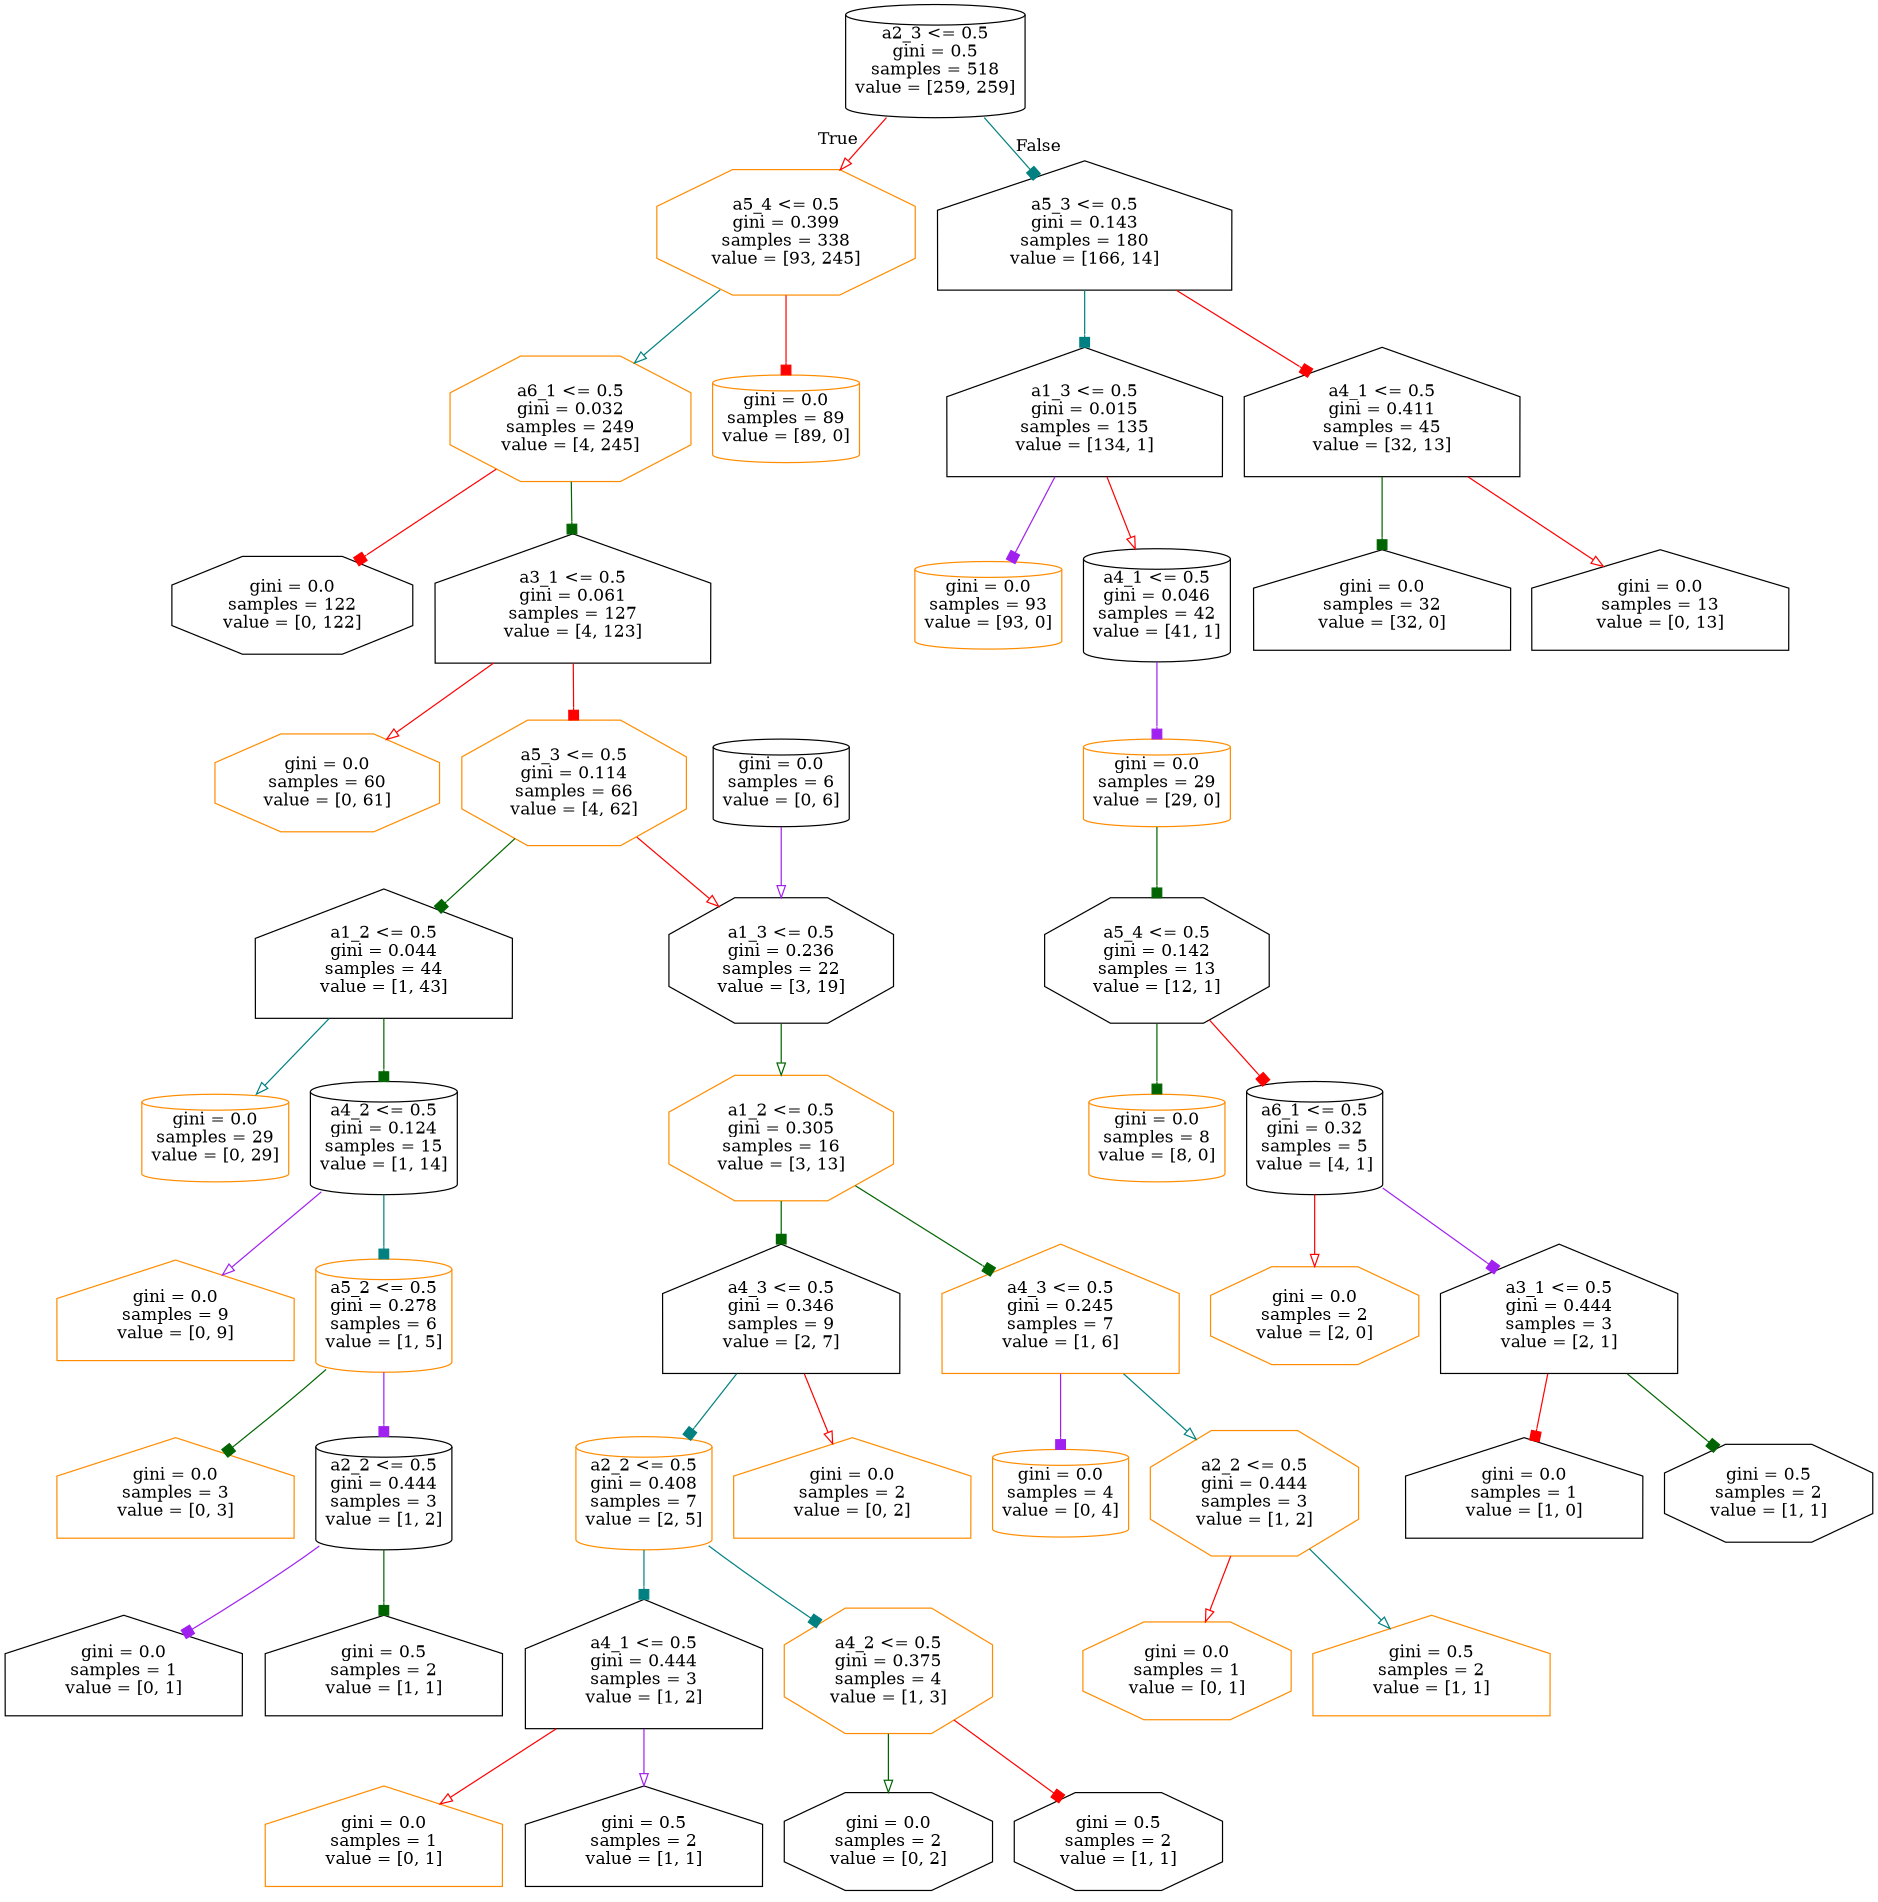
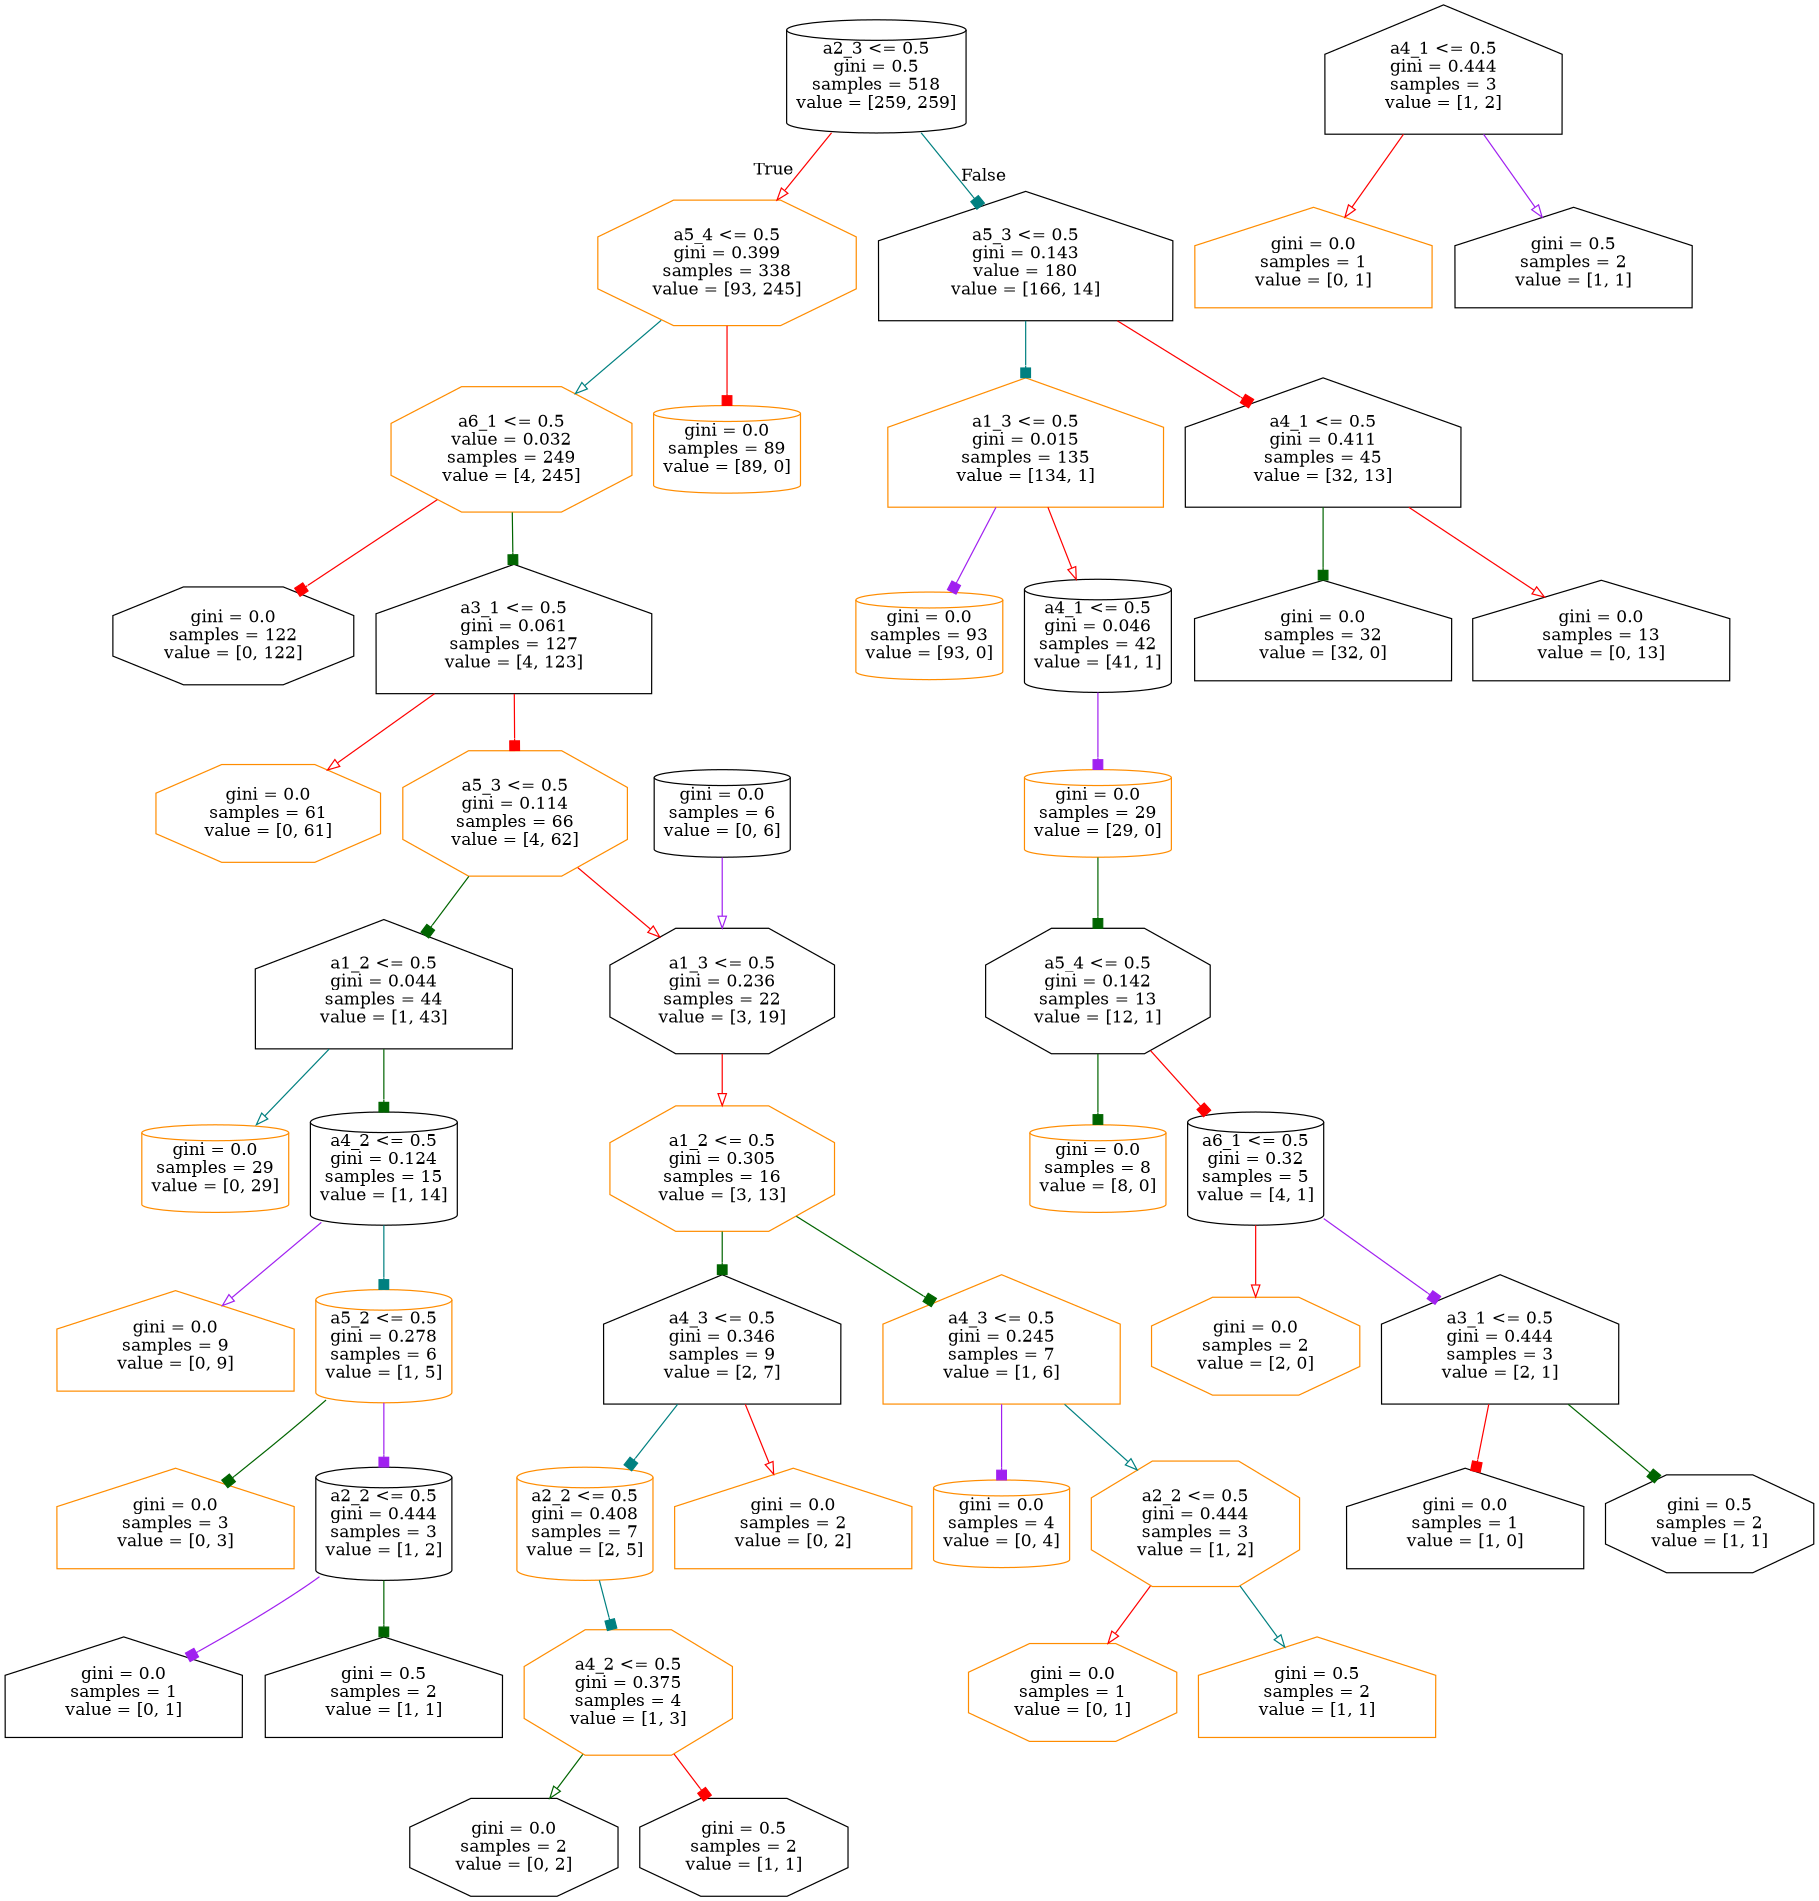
(1085, 232) -> (1026, 263)
(570, 419) -> (511, 449)
(1085, 419) -> (1026, 449)
(327, 783) -> (268, 813)
(781, 1043) -> (722, 1074)
(644, 1568) -> none
